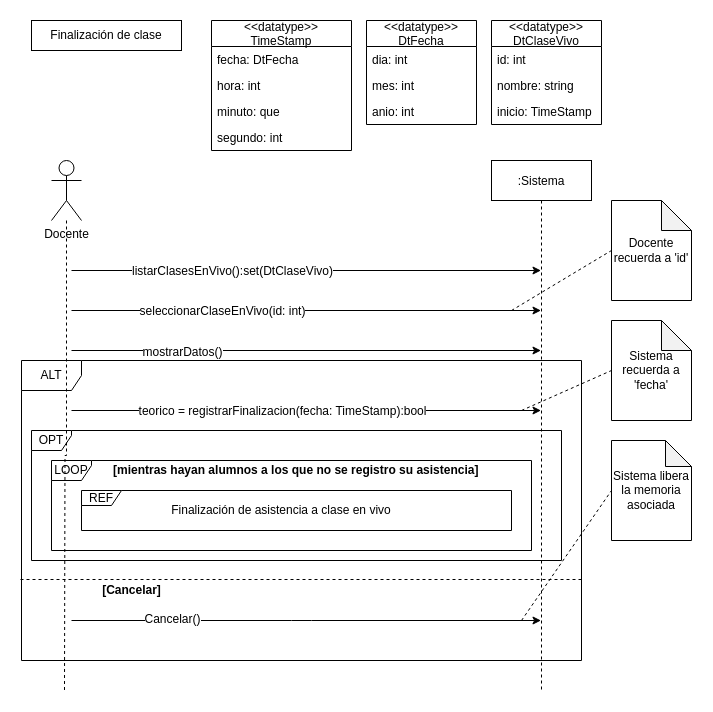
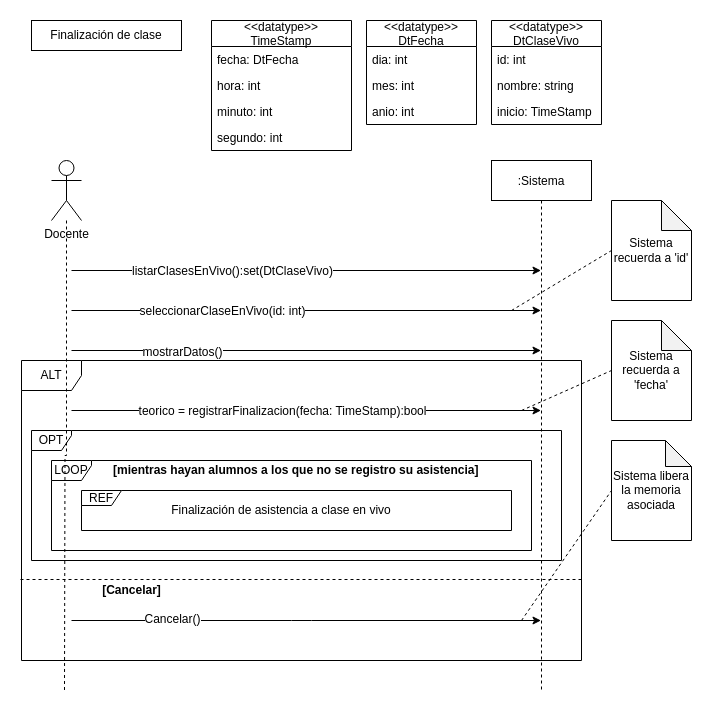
(249, 112) -> (248, 112)
(652, 251) -> (652, 251)
